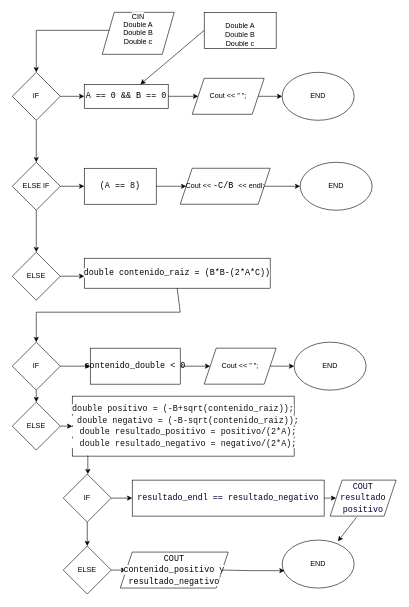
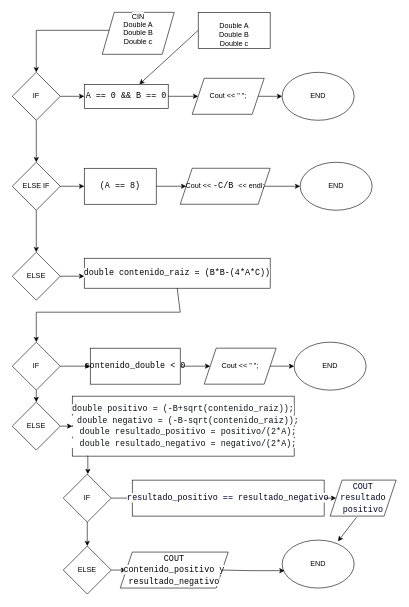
(240, 30) -> (234, 30)
(177, 273) -> (177, 273)
(228, 498) -> (228, 498)
